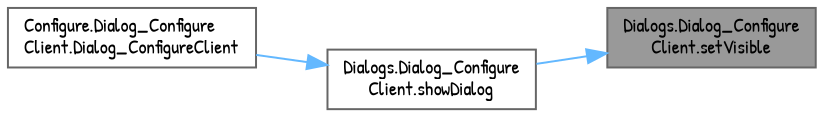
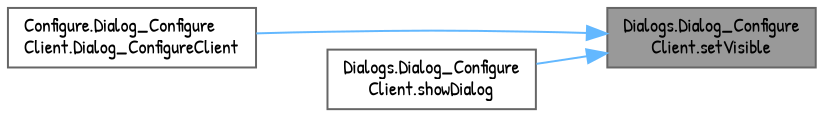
(282, 59) -> (422, 31)
